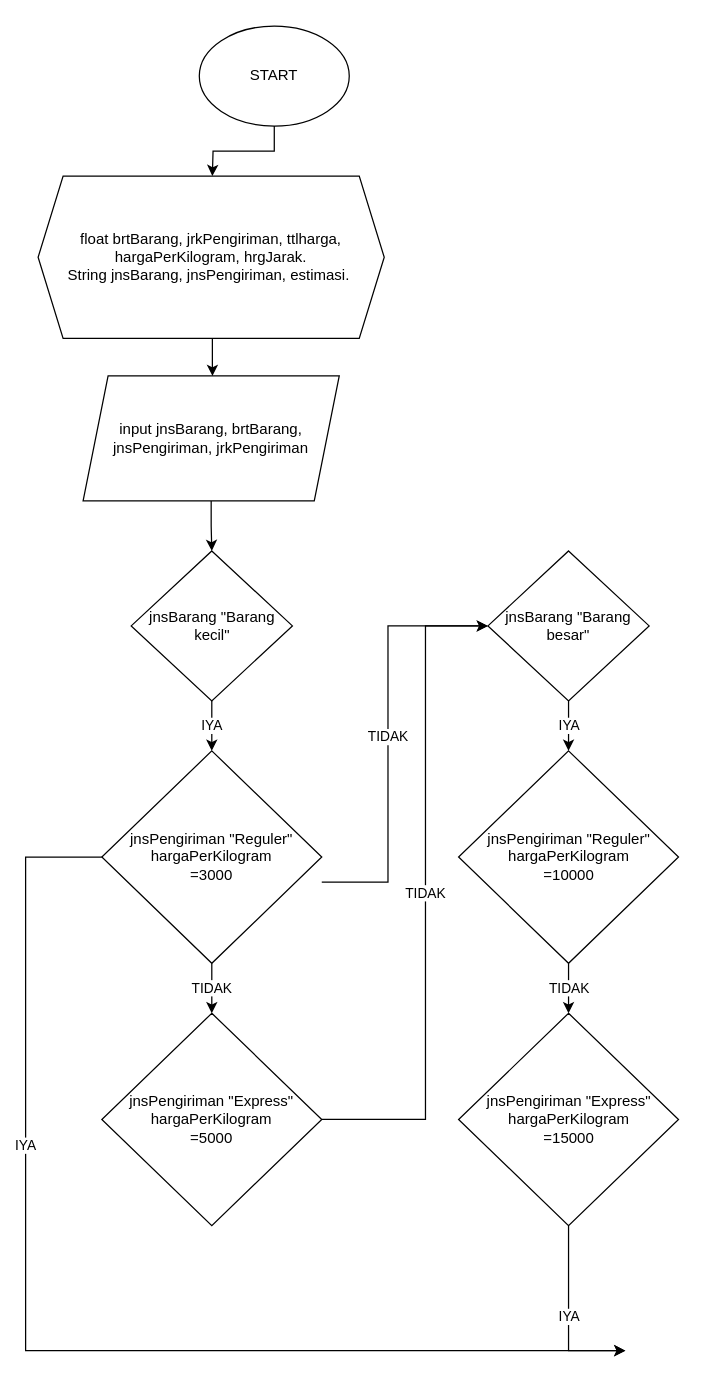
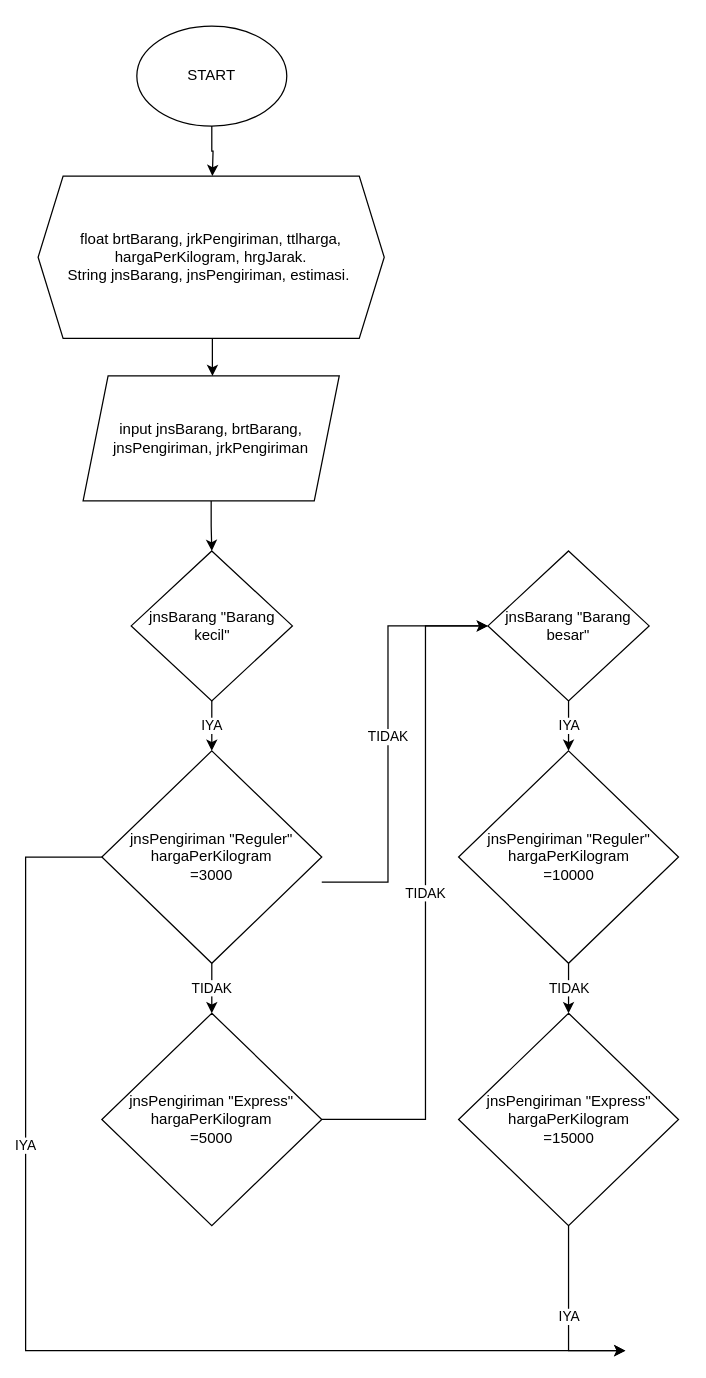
(274, 76) -> (212, 76)
